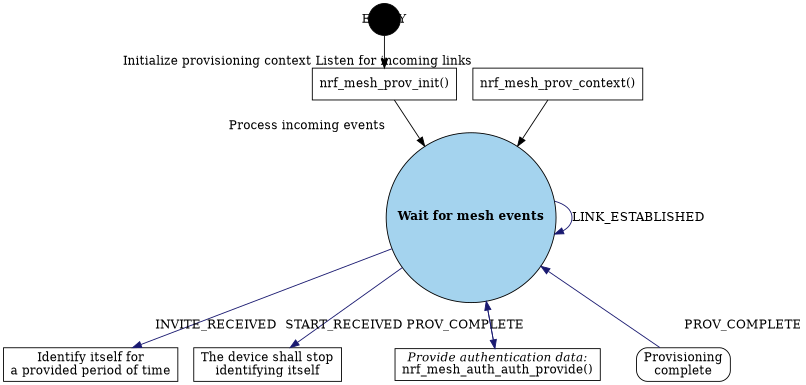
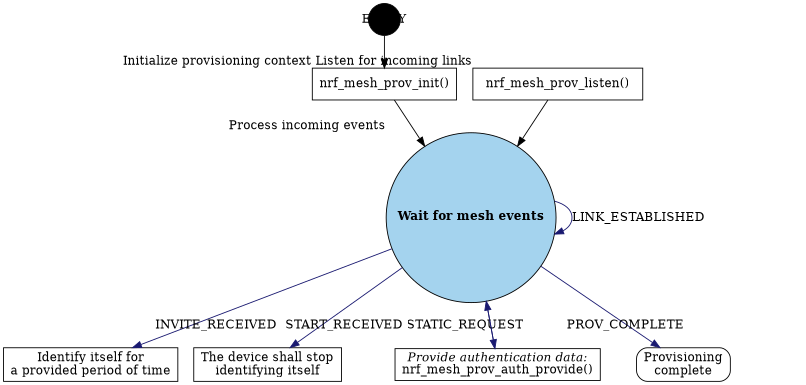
(558, 84) -> (558, 84)
(604, 310) -> (597, 304)
(465, 325) -> (465, 325)
(498, 370) -> (498, 370)
